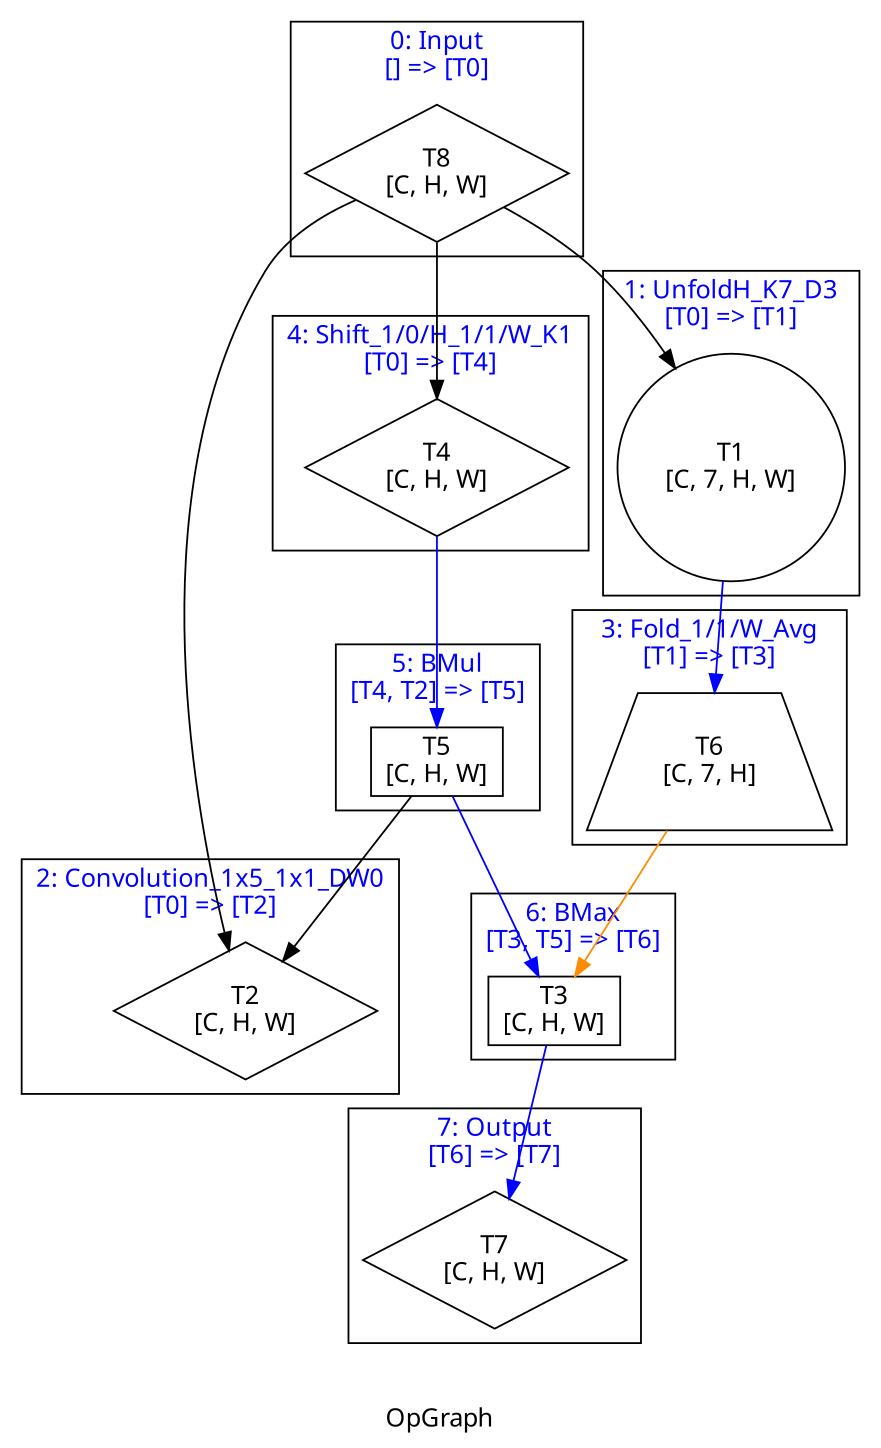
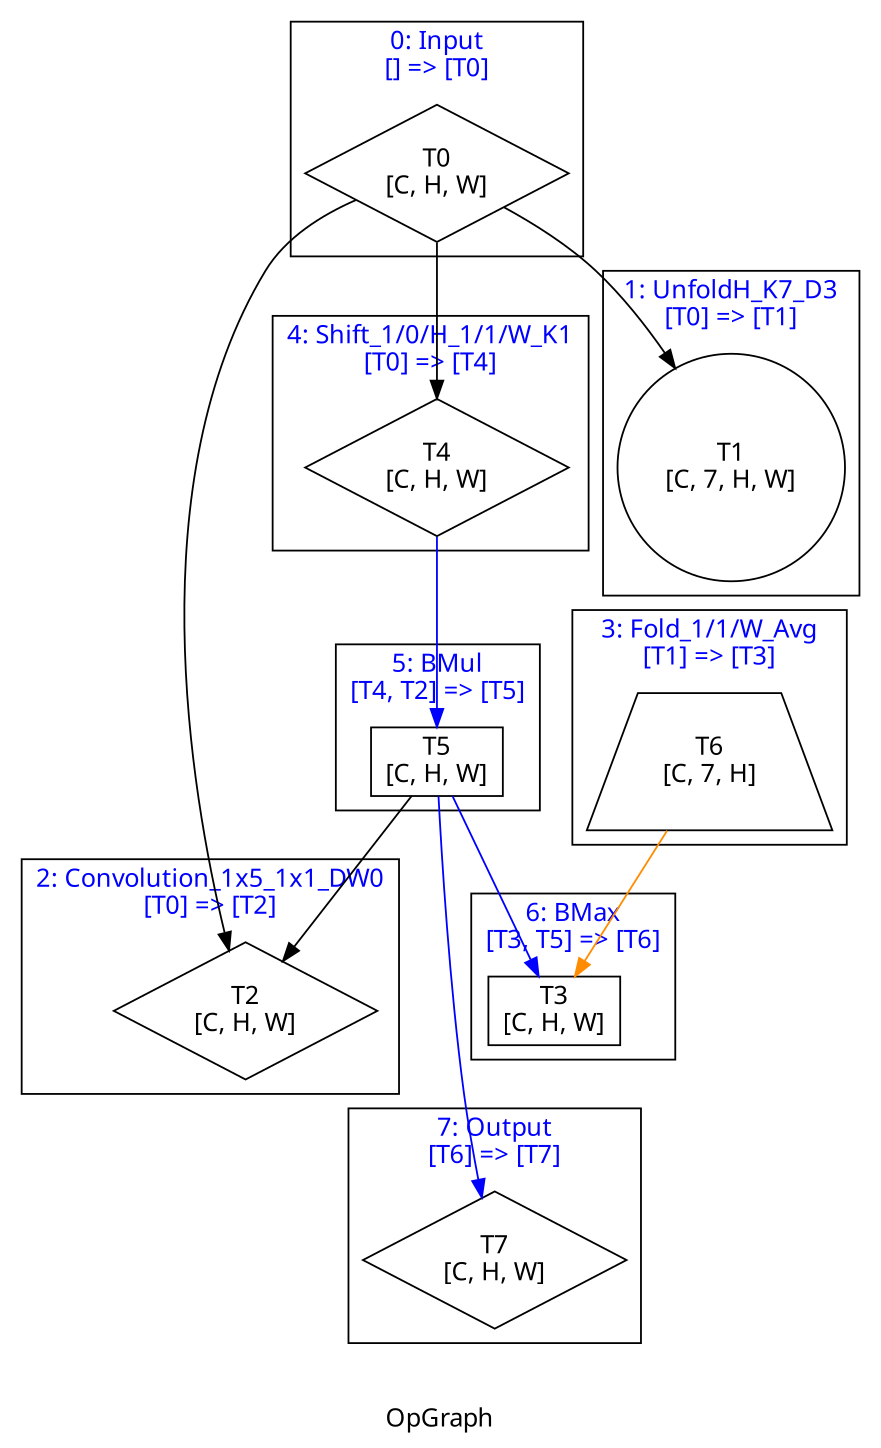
(437, 173) -> (437, 173)
(719, 628) -> none
(528, 1120) -> (452, 989)
